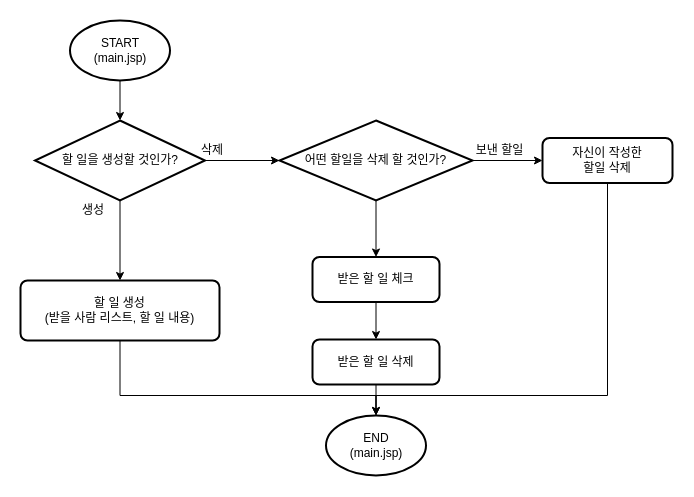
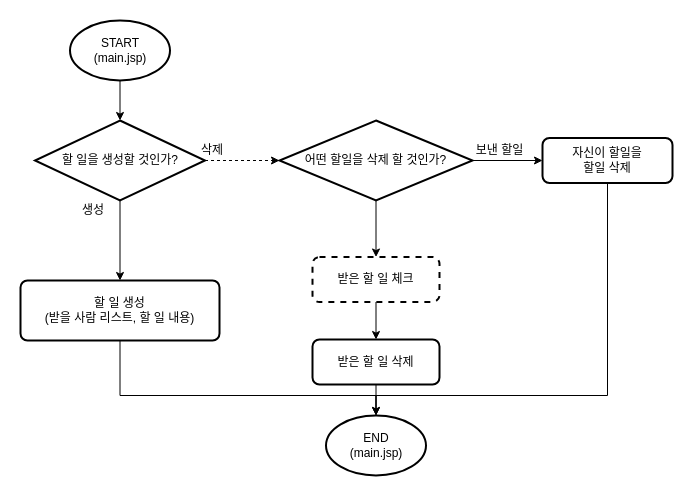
(239, 161) -> (239, 161)
(608, 161) -> (608, 161)
(376, 280) -> (376, 280)
